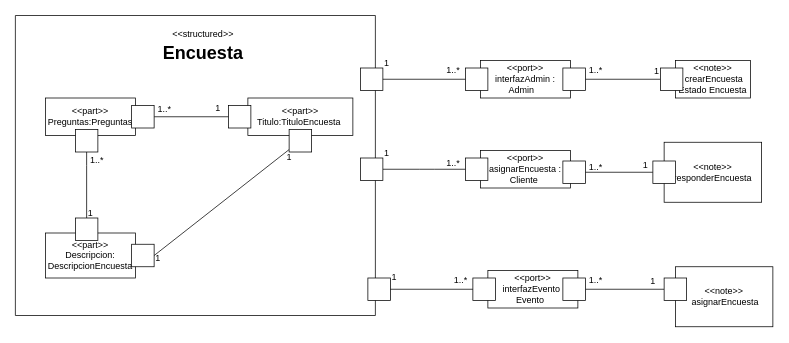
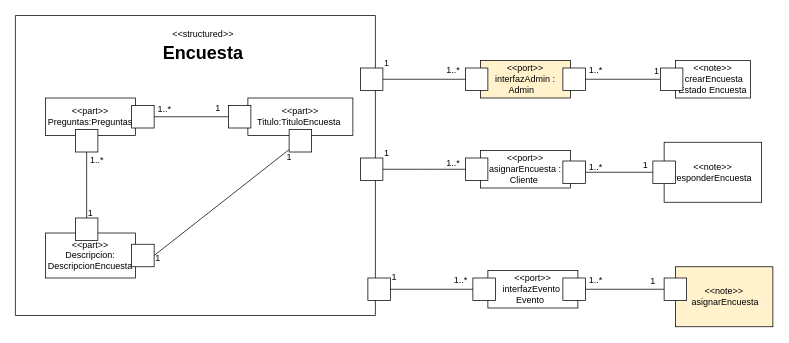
(525, 79) -> (525, 79)
(724, 297) -> (724, 297)
